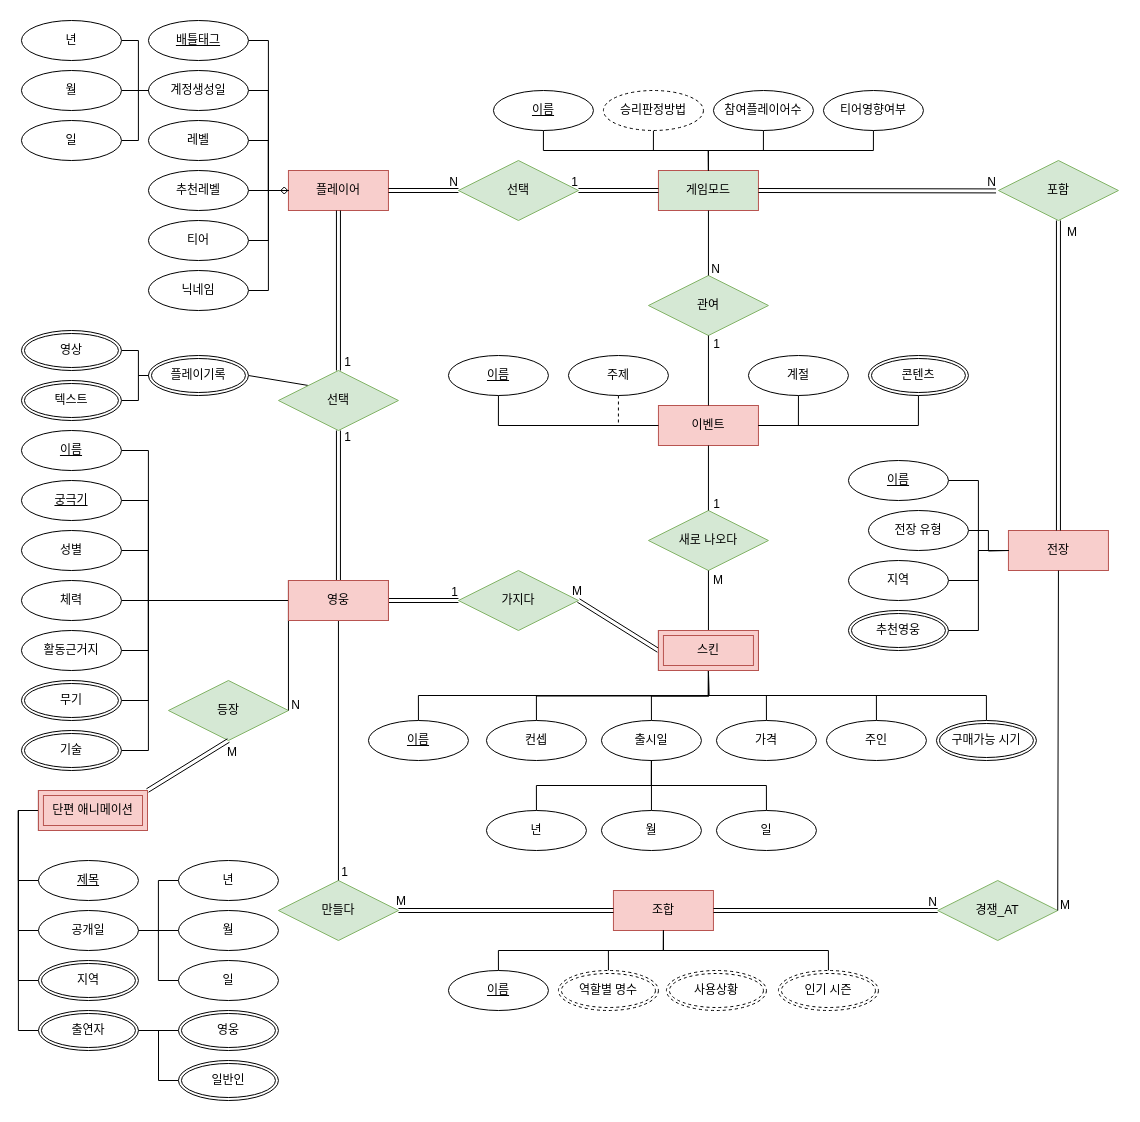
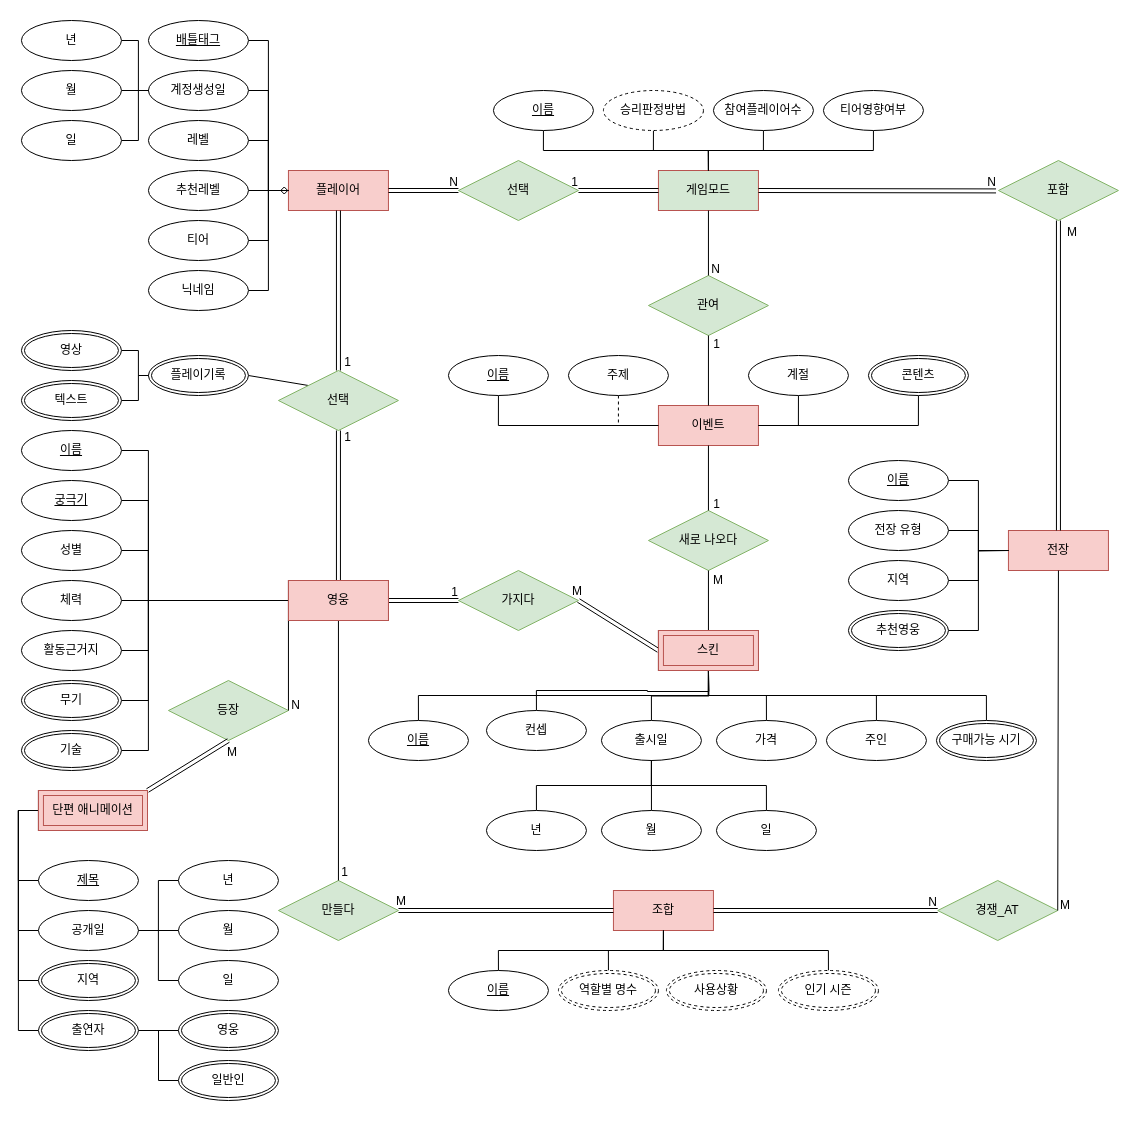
(918, 531) -> (898, 531)
(536, 741) -> (536, 731)
